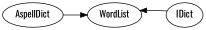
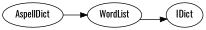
(157, 10) -> (150, 20)
